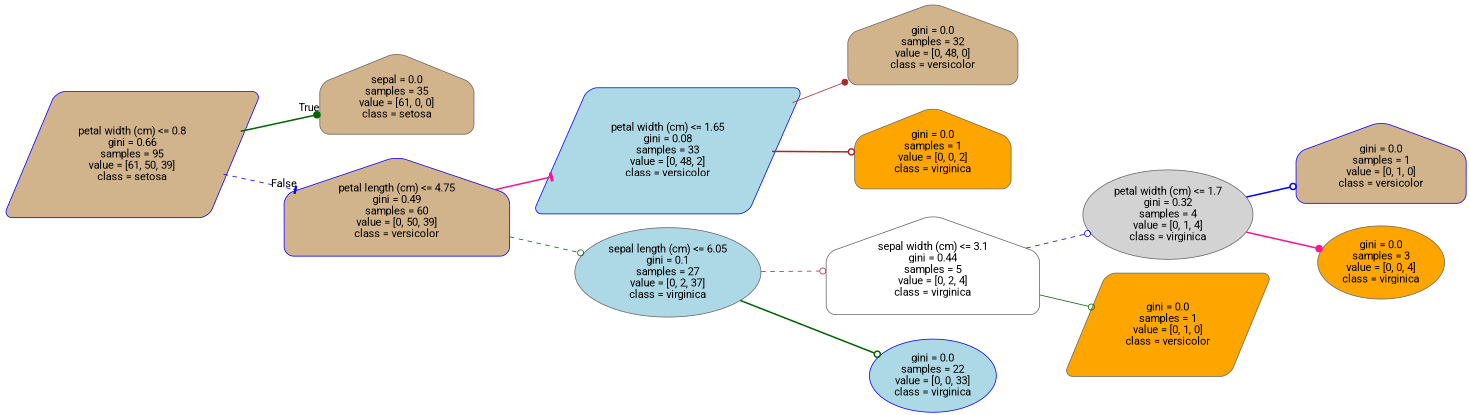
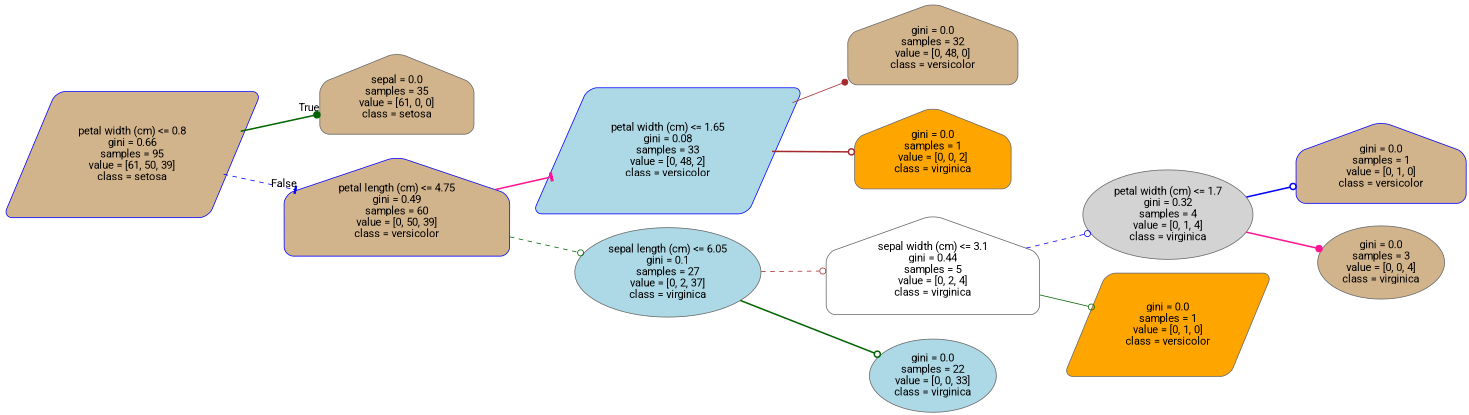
(1381, 262) -> (1381, 262)
(933, 376) -> (933, 376)
